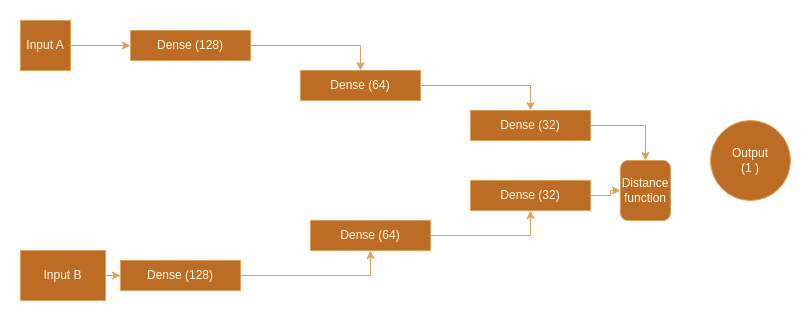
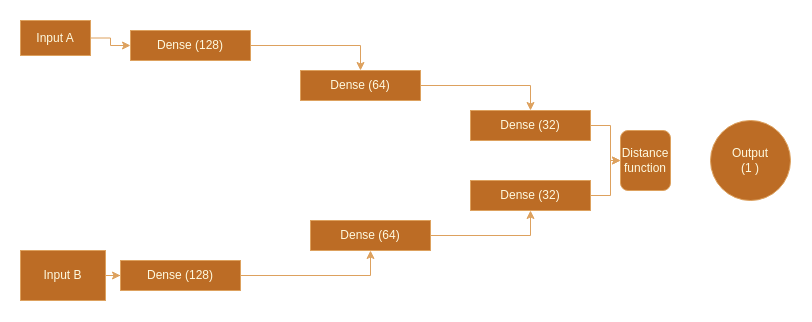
(46, 46) -> (56, 38)
(646, 191) -> (646, 161)
